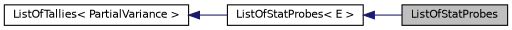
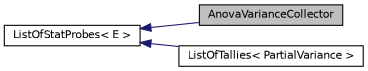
(213, 15) -> (165, 45)
(455, 15) -> (271, 15)
